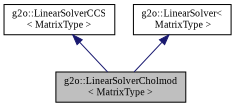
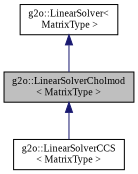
(94, 57) -> (69, 126)
